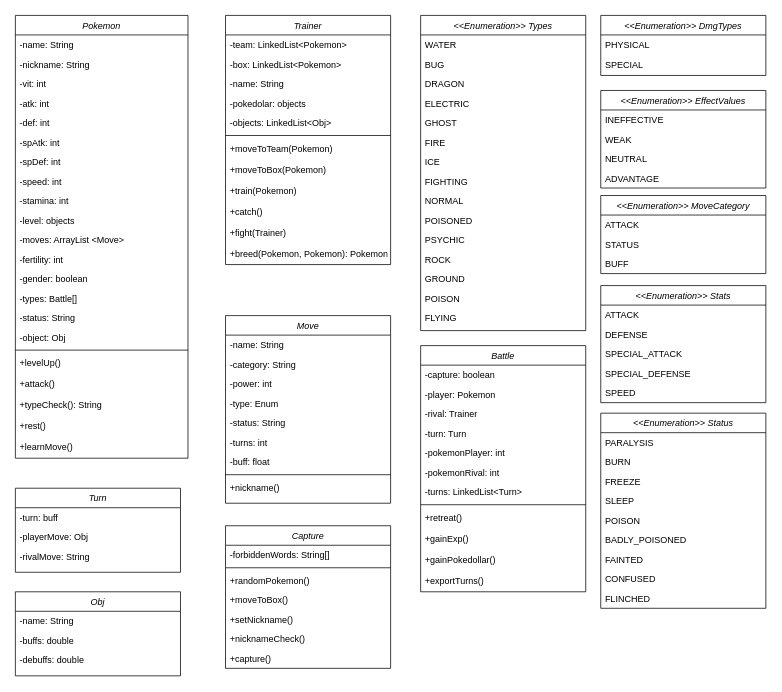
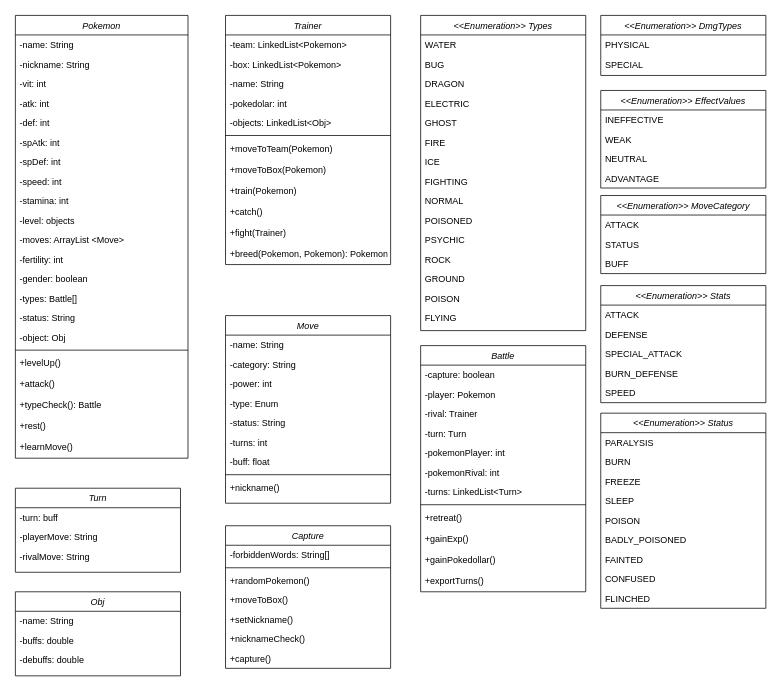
(274, 104) -> (263, 104)
(642, 374) -> (635, 374)
(66, 405) -> (66, 405)
(56, 537) -> (63, 537)
